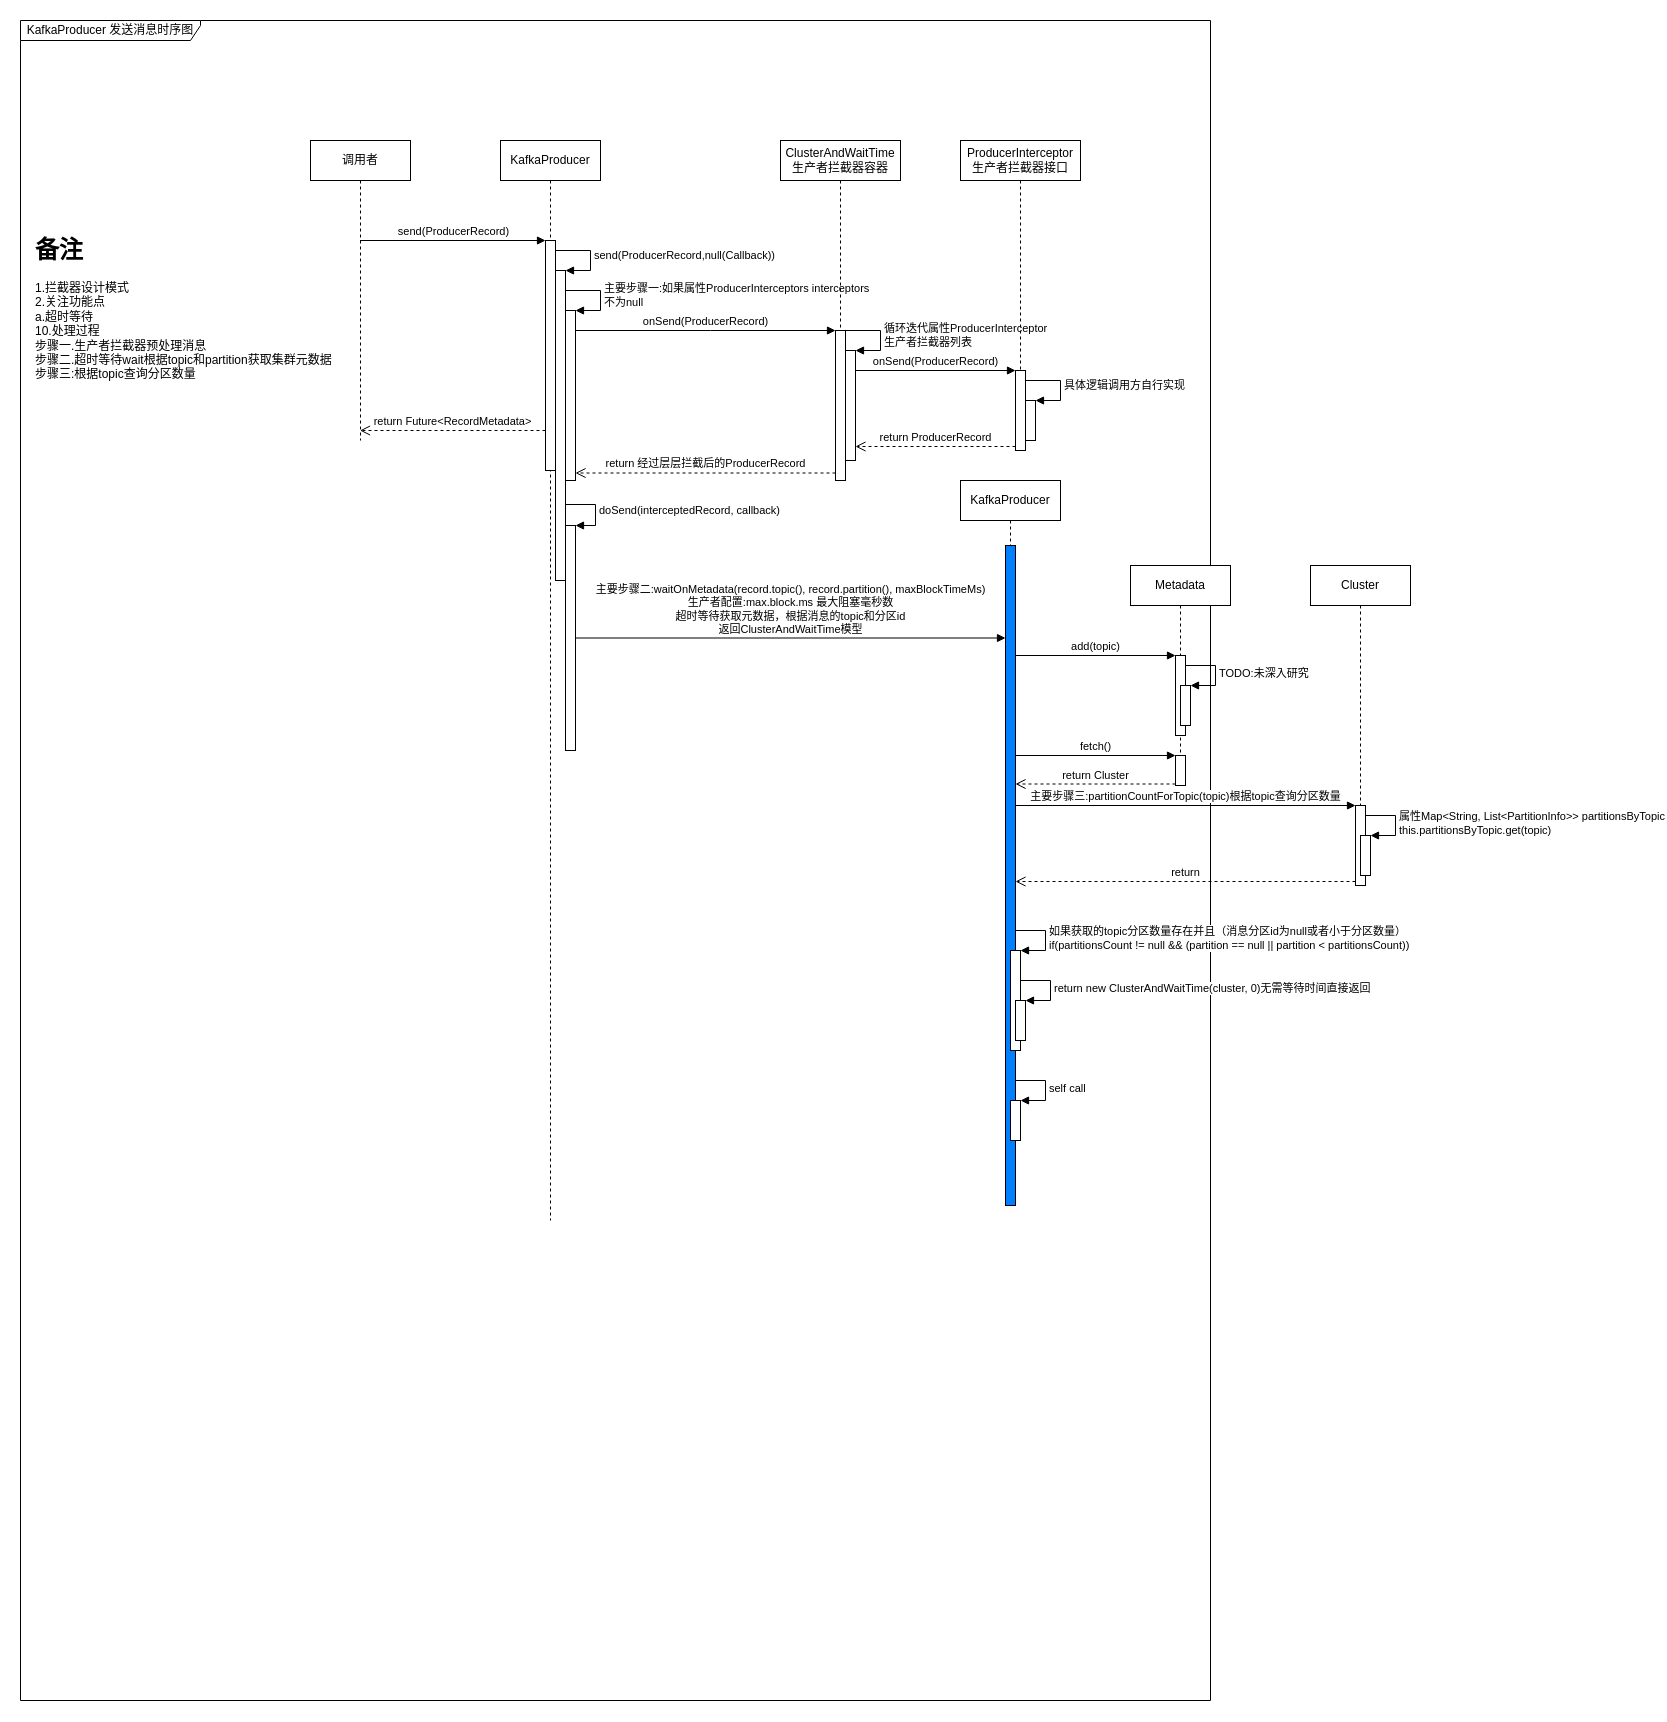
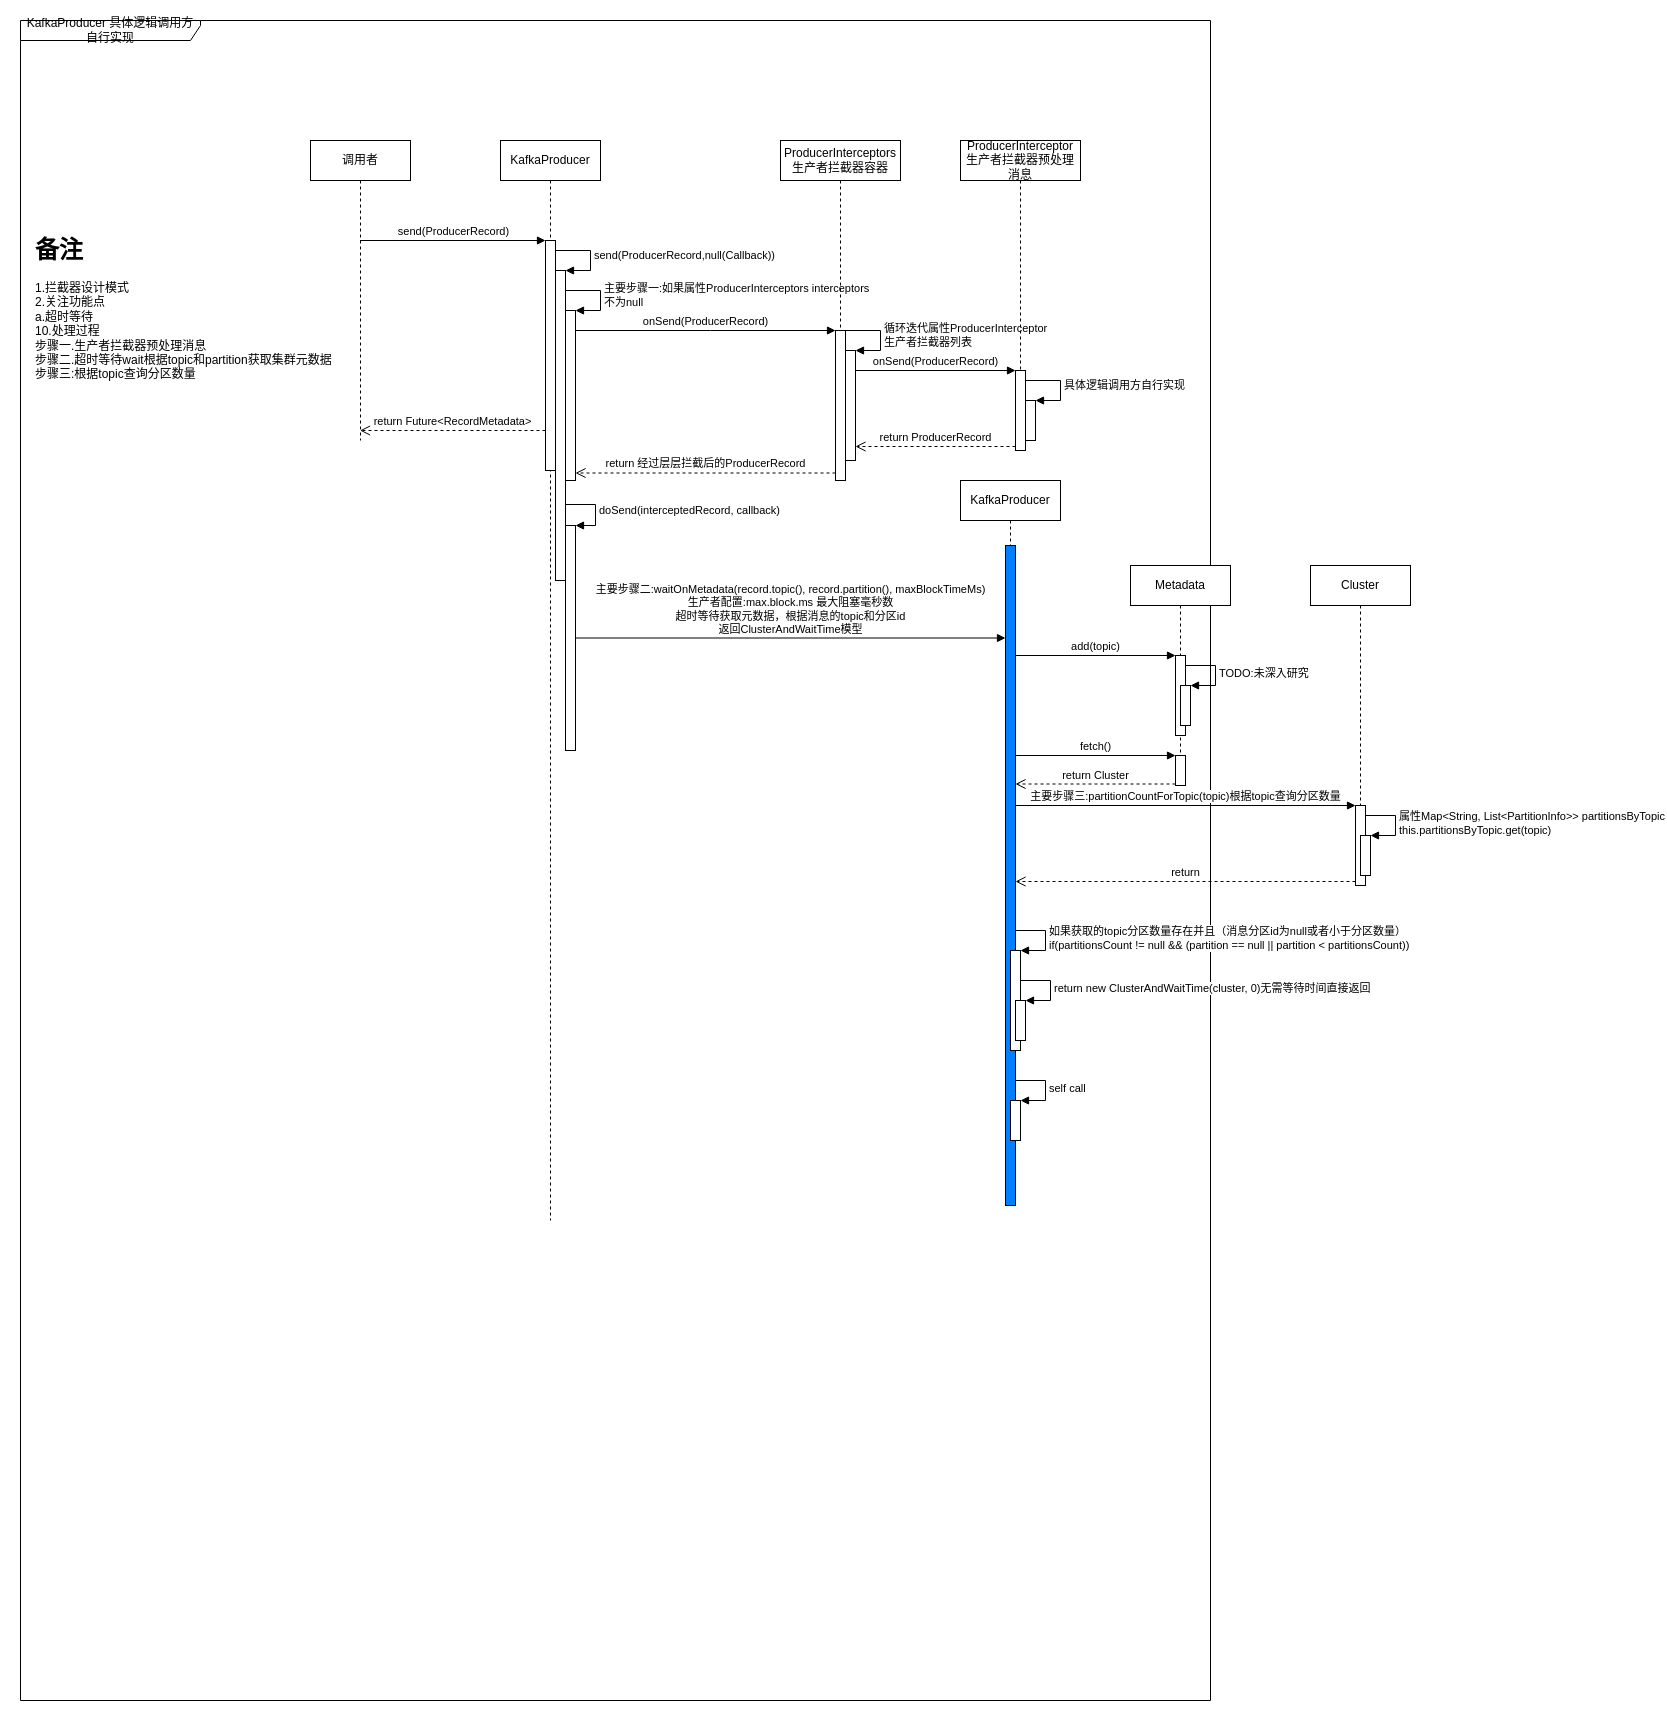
(111, 31) -> (111, 31)
(841, 161) -> (841, 161)
(1021, 161) -> (1021, 161)
